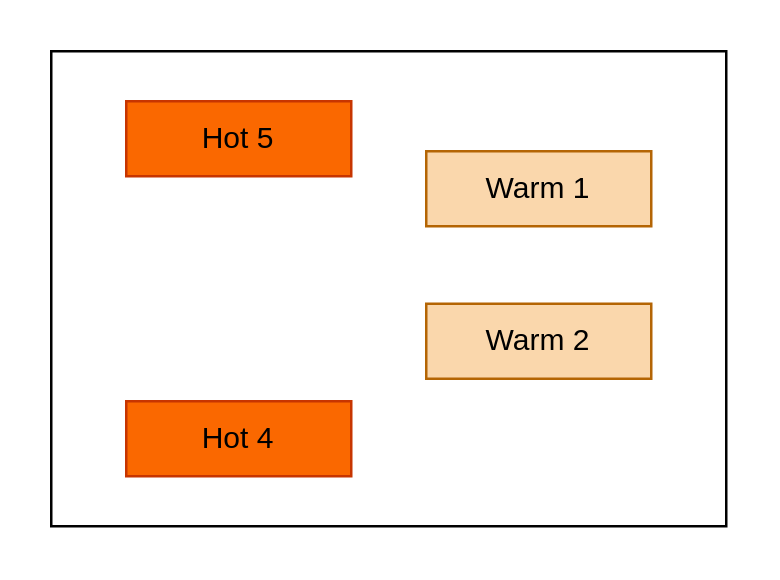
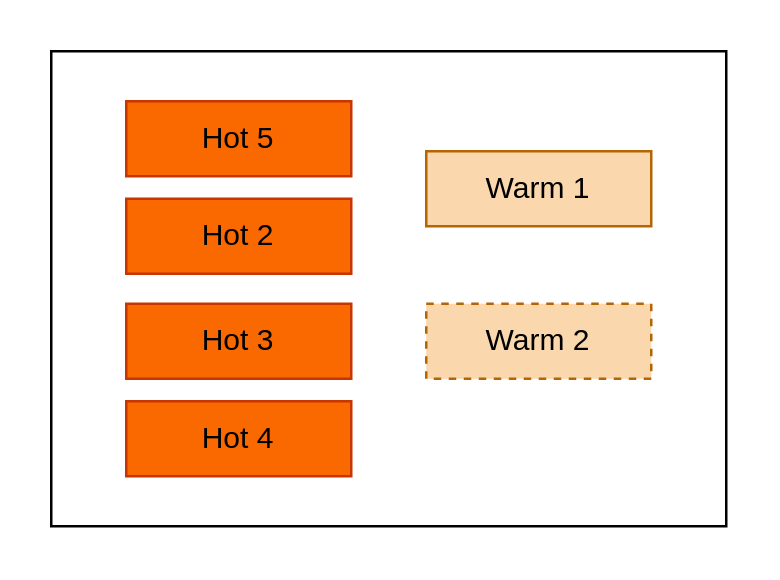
none -> (239, 236)
none -> (239, 341)
(539, 341) -> (539, 341)
